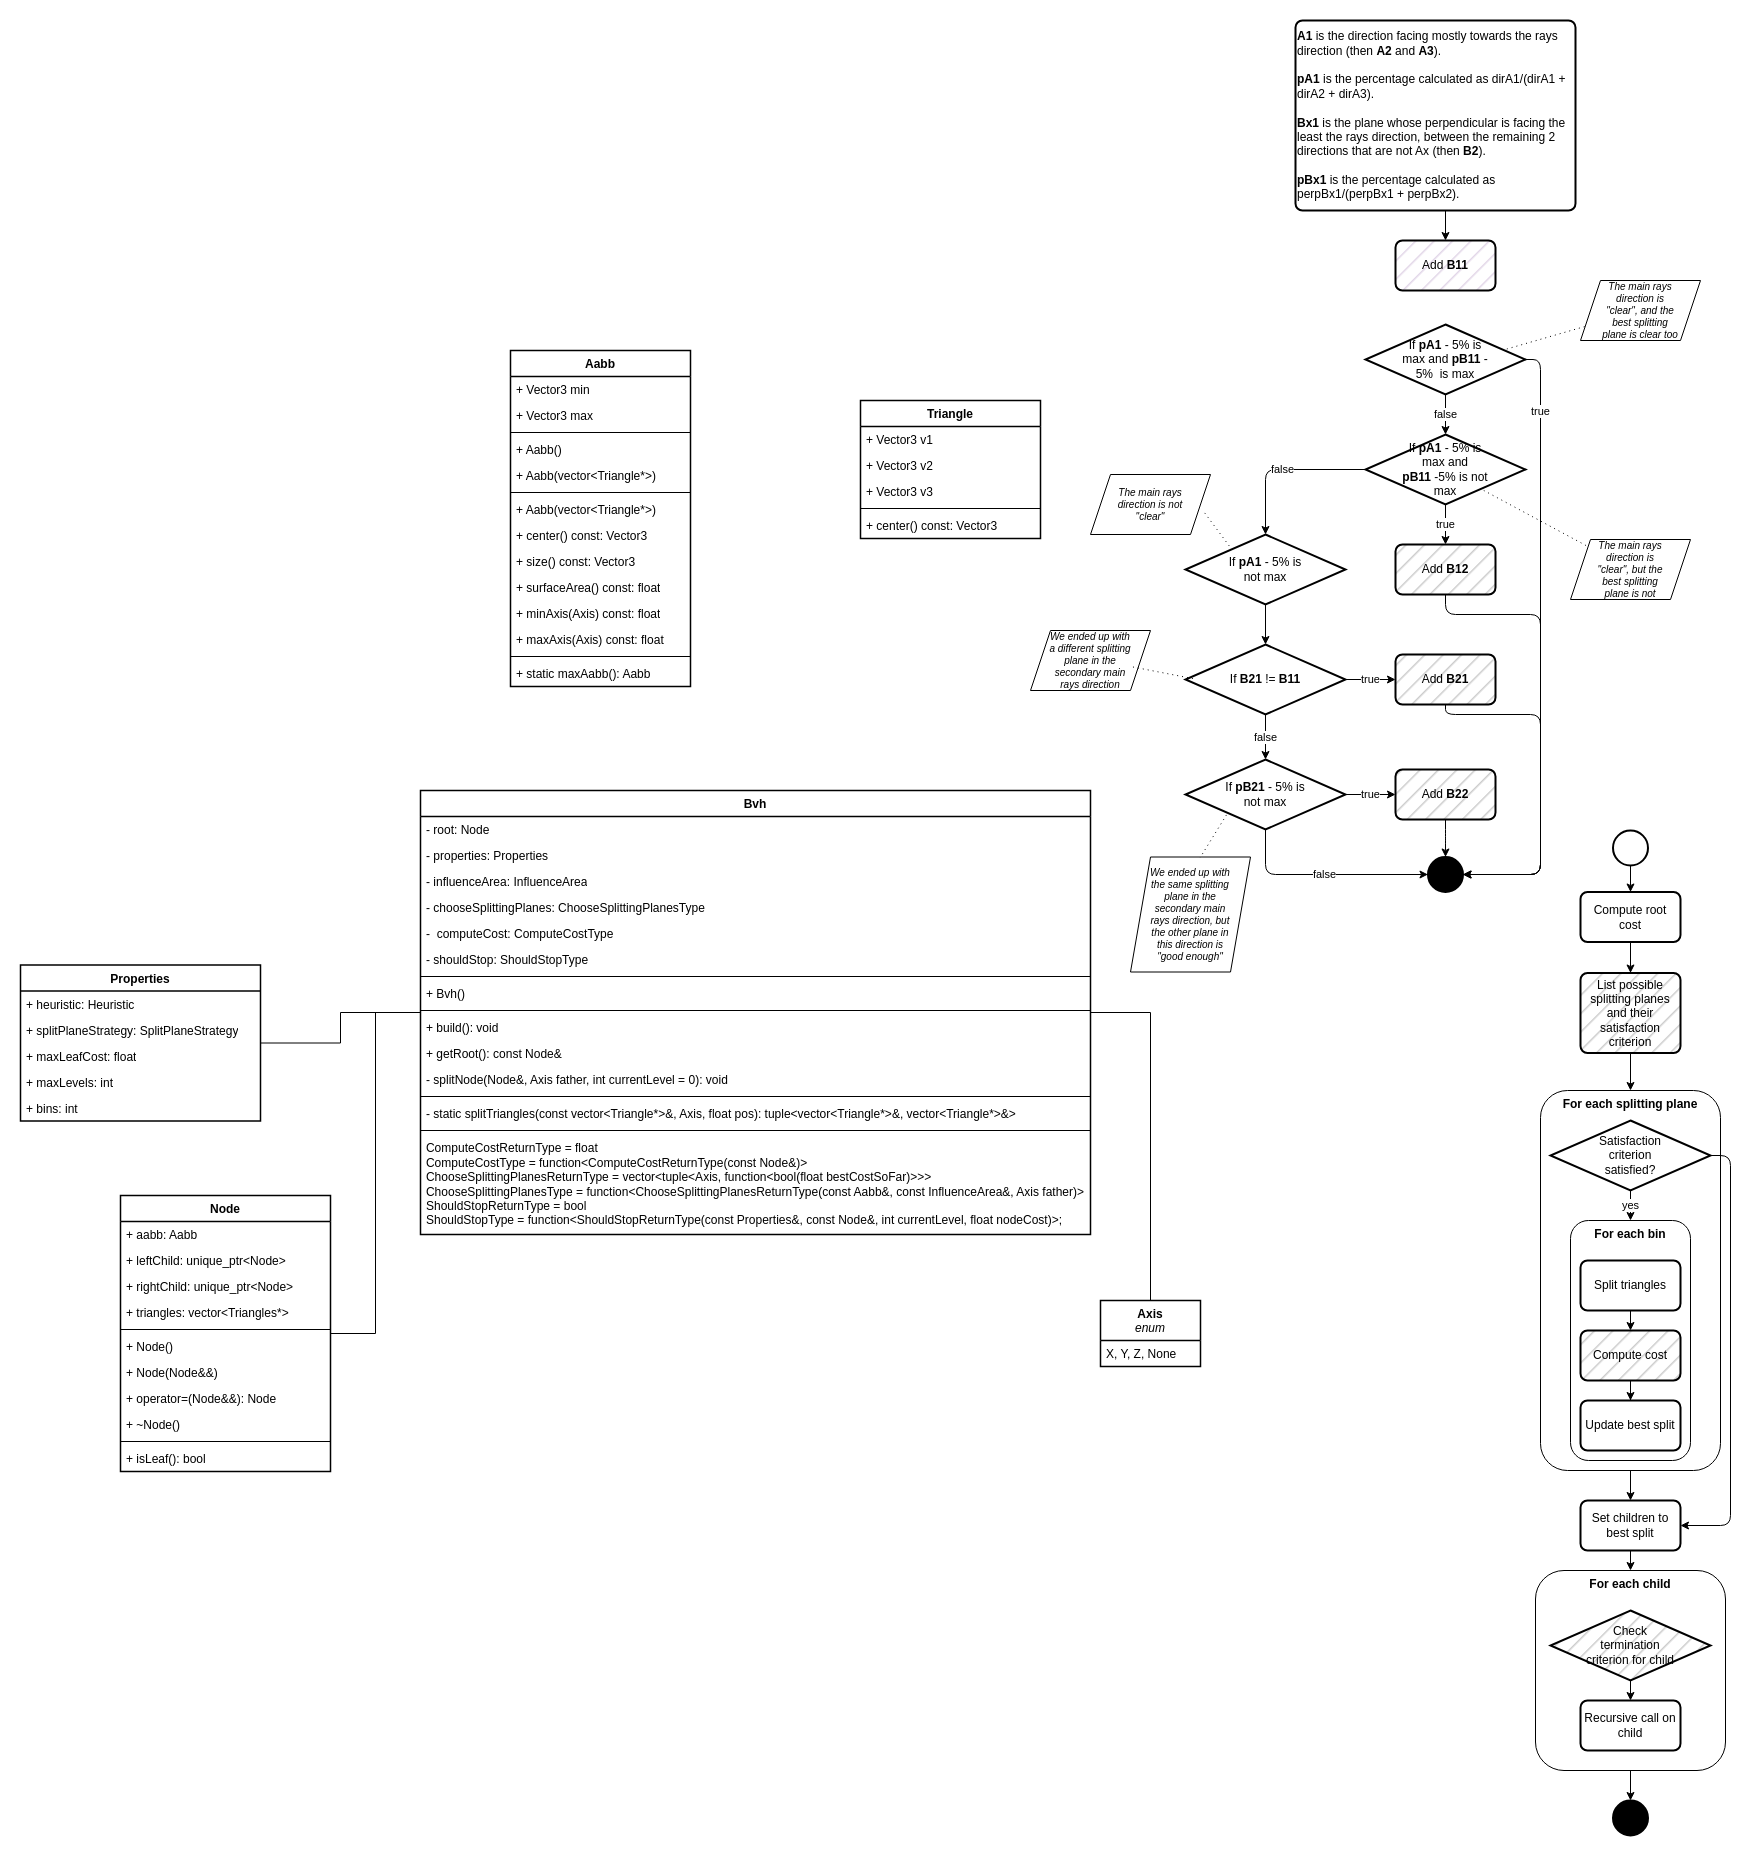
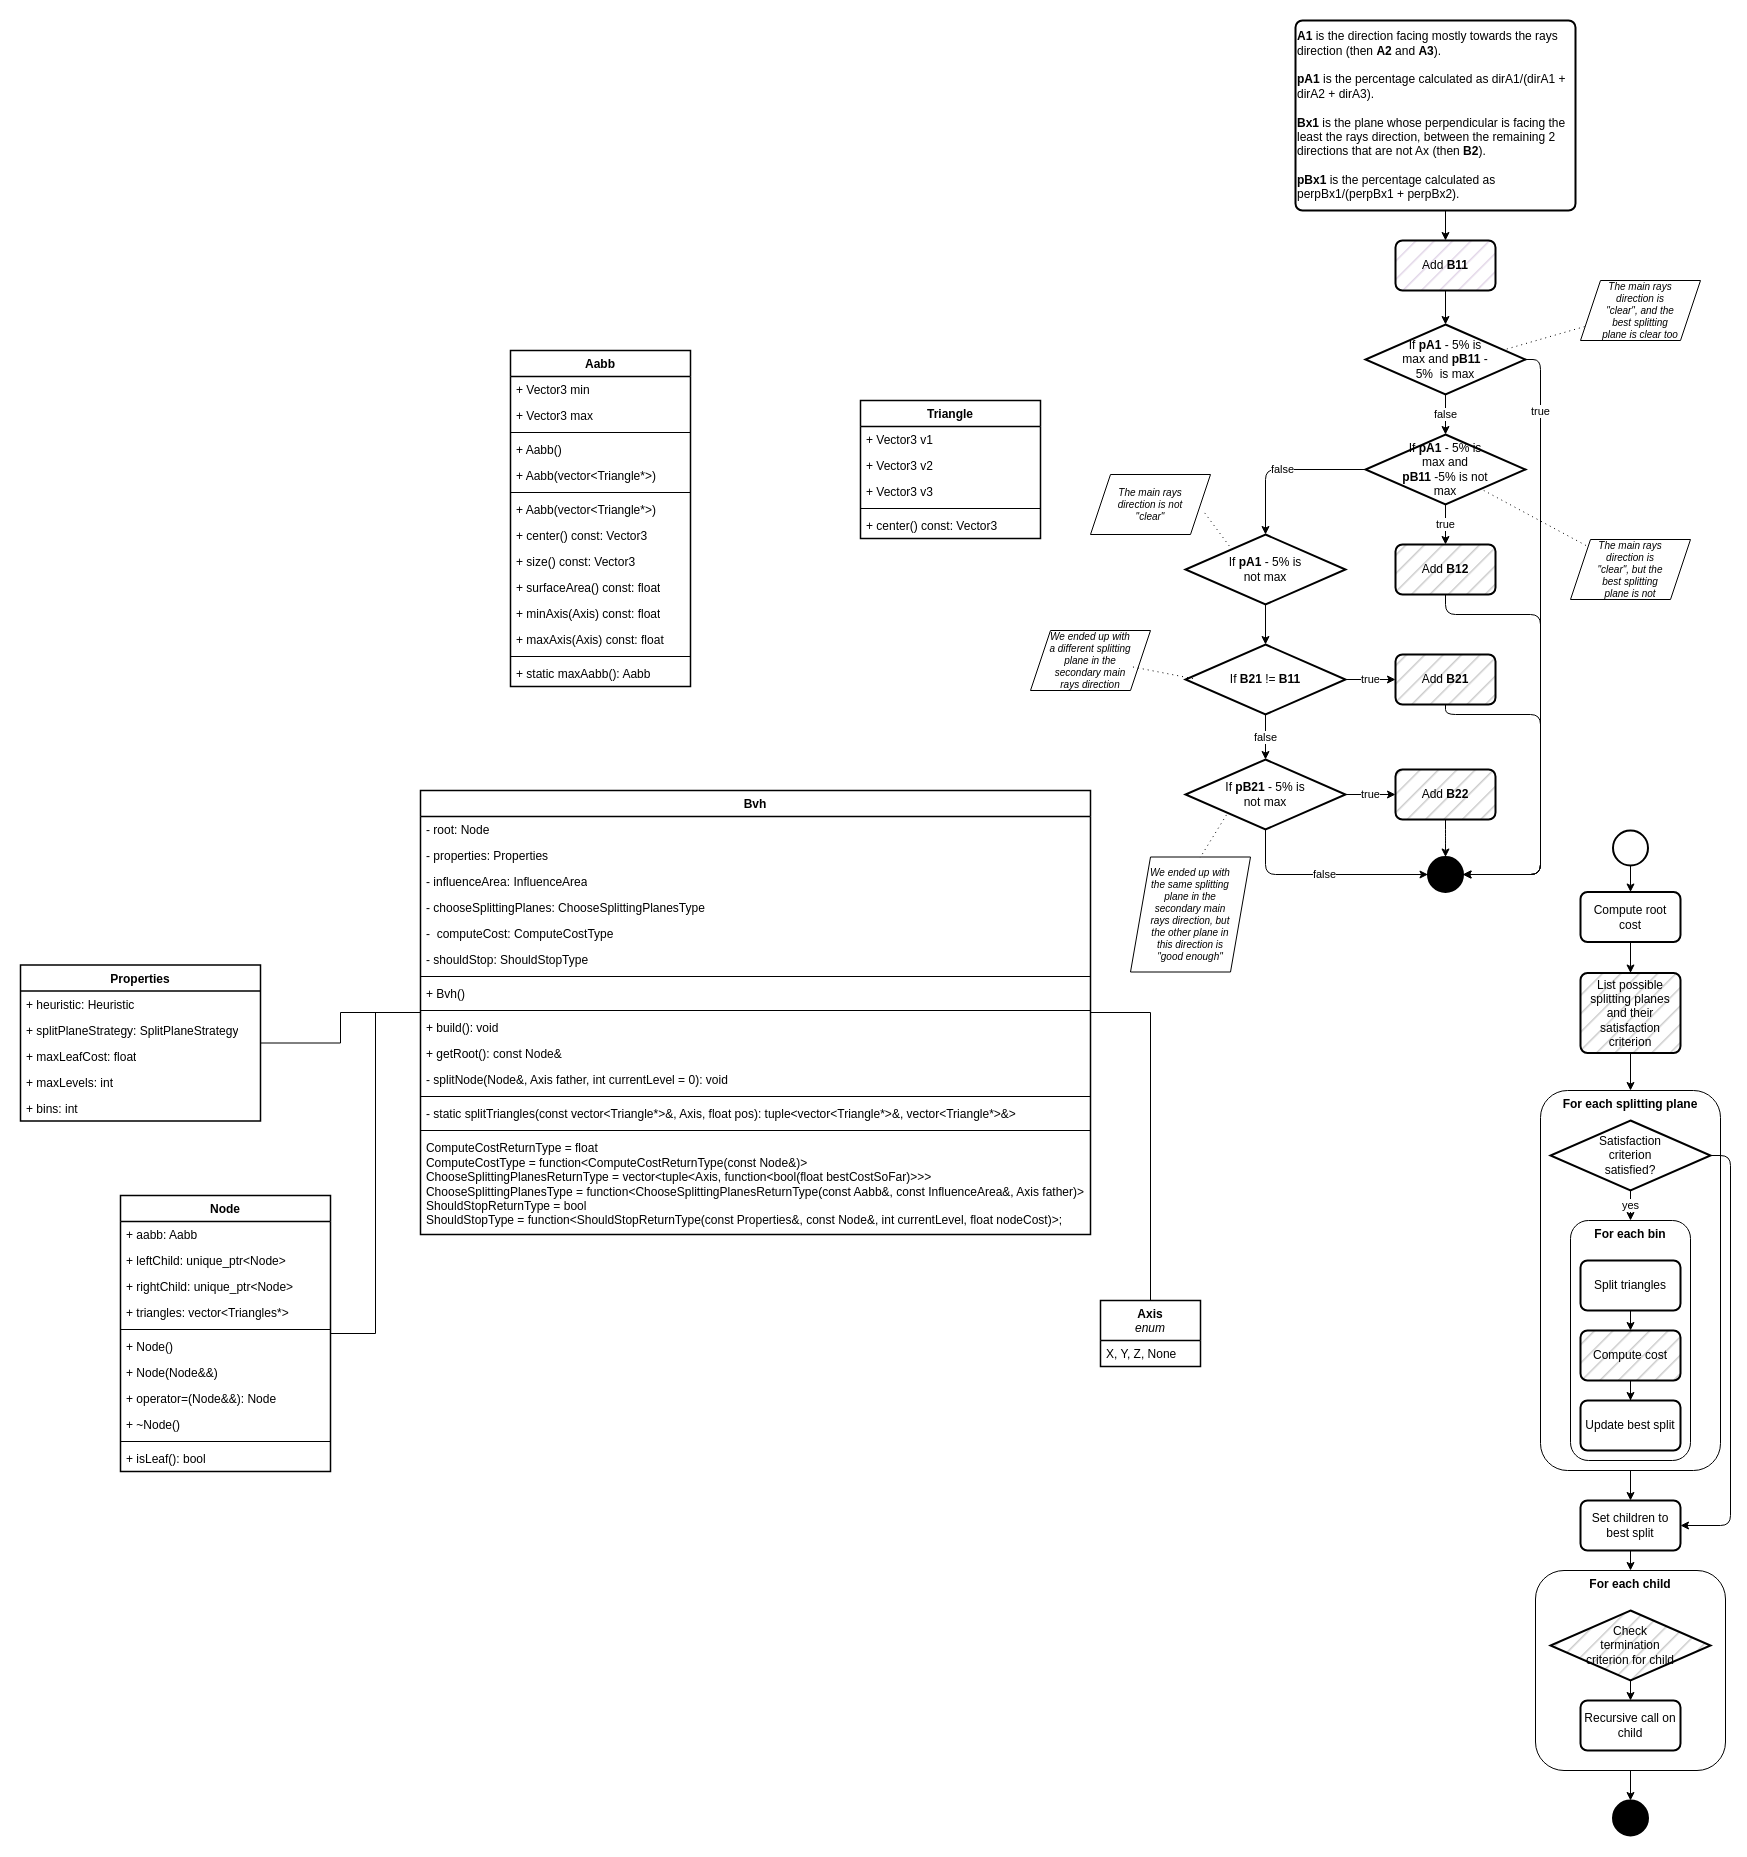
none -> (1446, 304)
